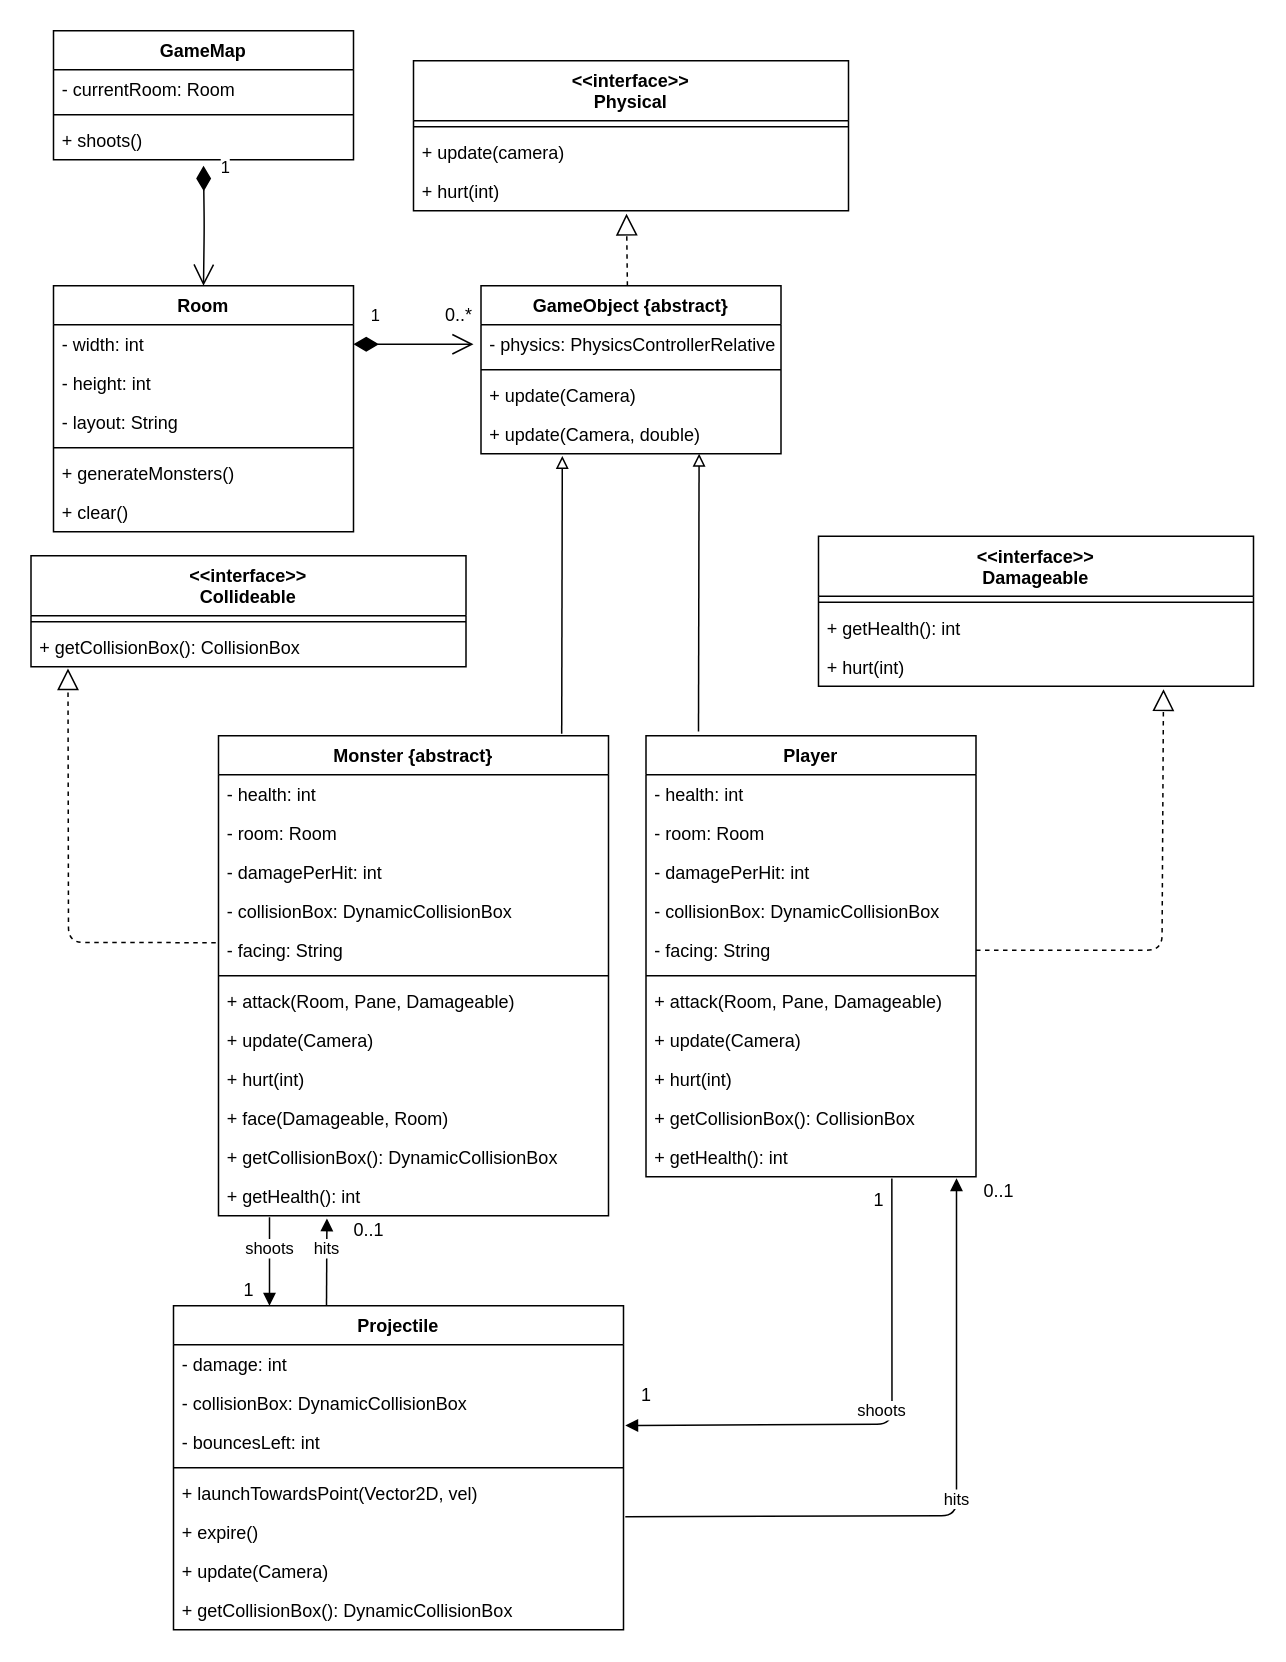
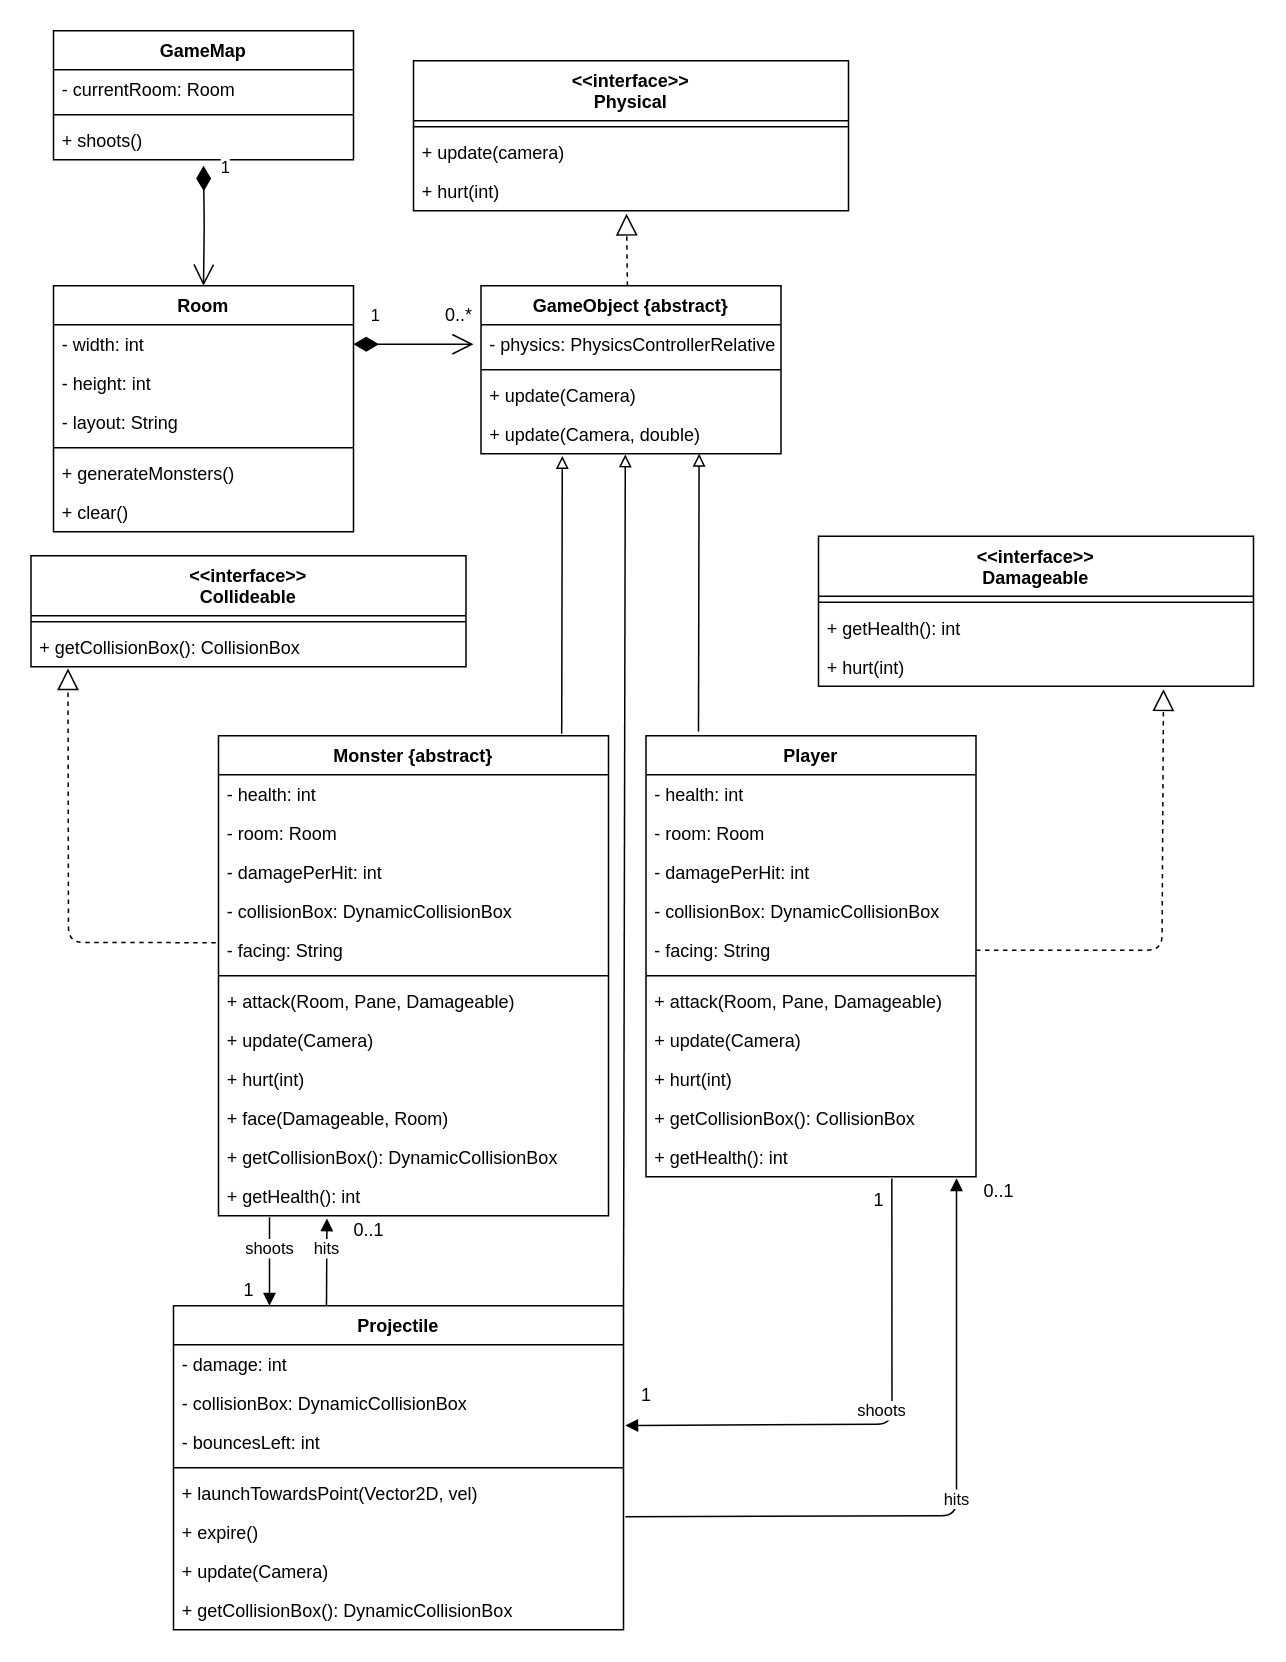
none -> (624, 887)
